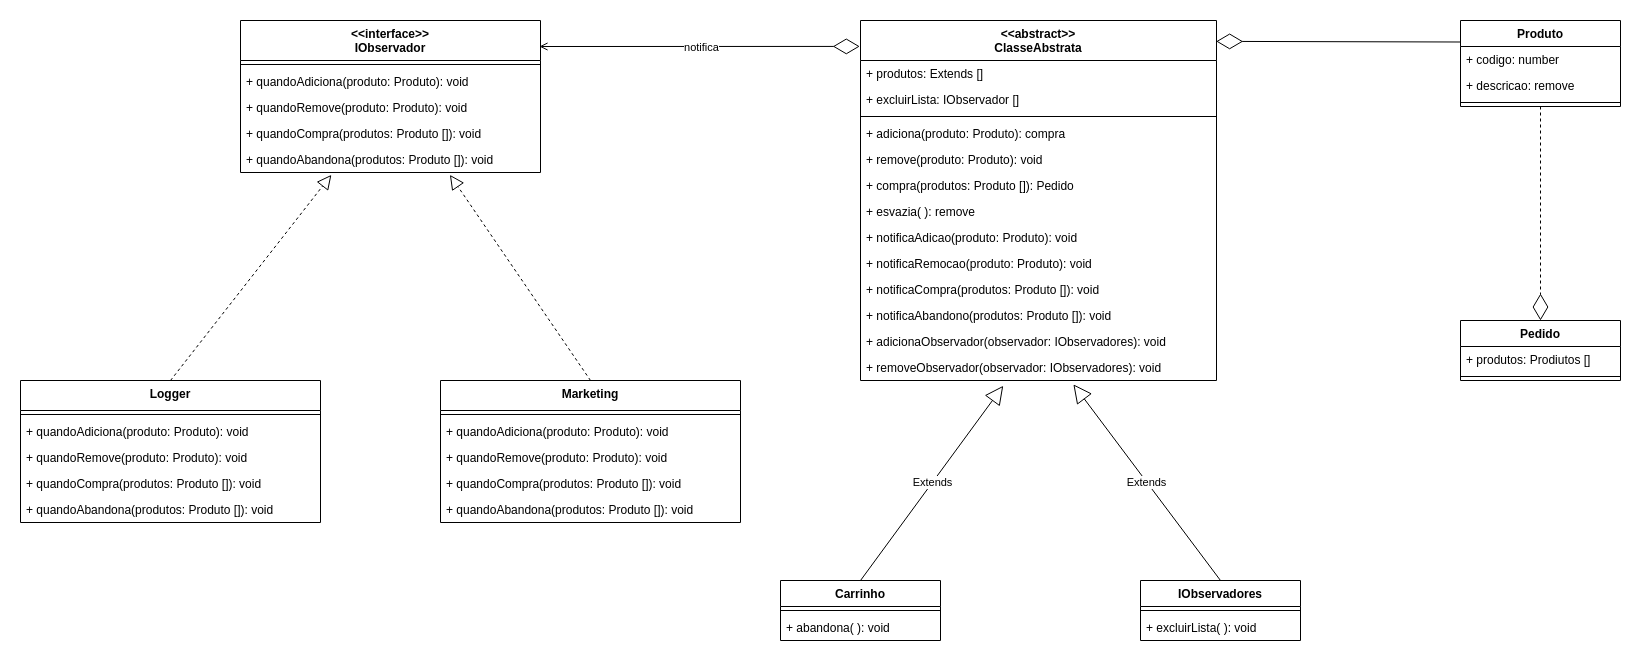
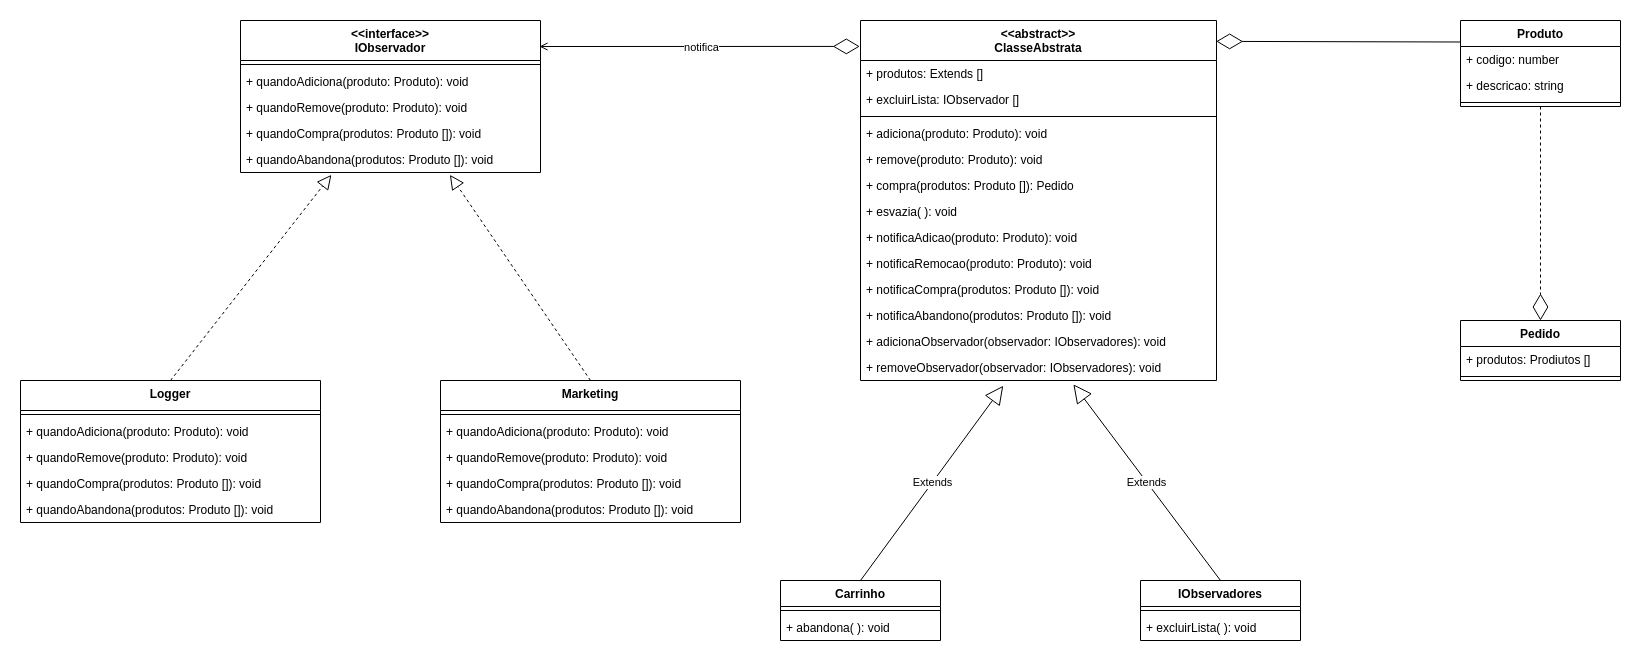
(1524, 86) -> (1522, 86)
(976, 134) -> (968, 134)
(925, 212) -> (917, 212)
